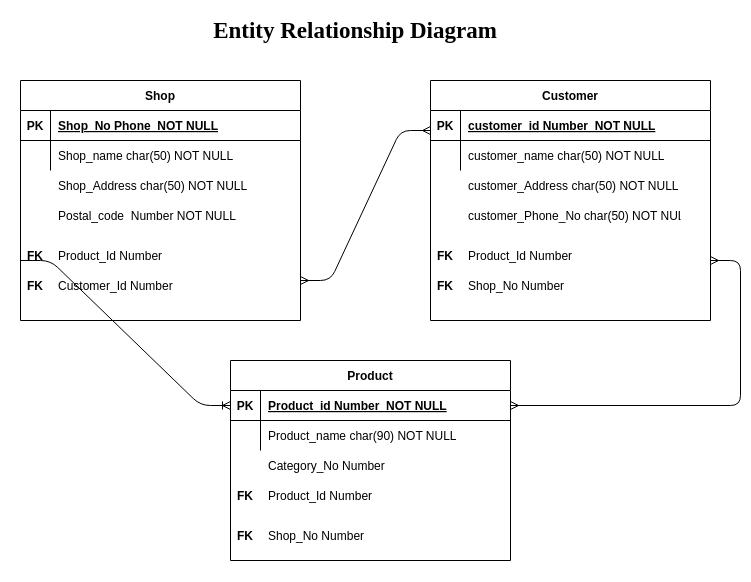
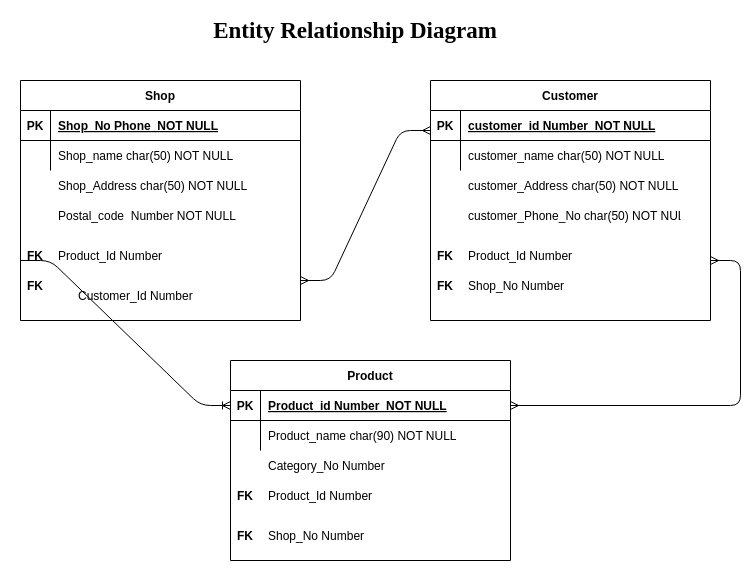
(161, 286) -> (181, 296)
